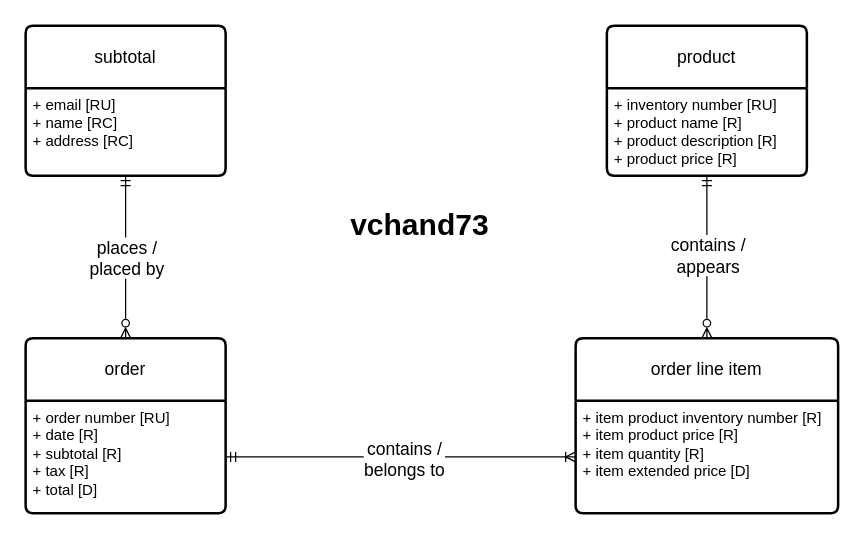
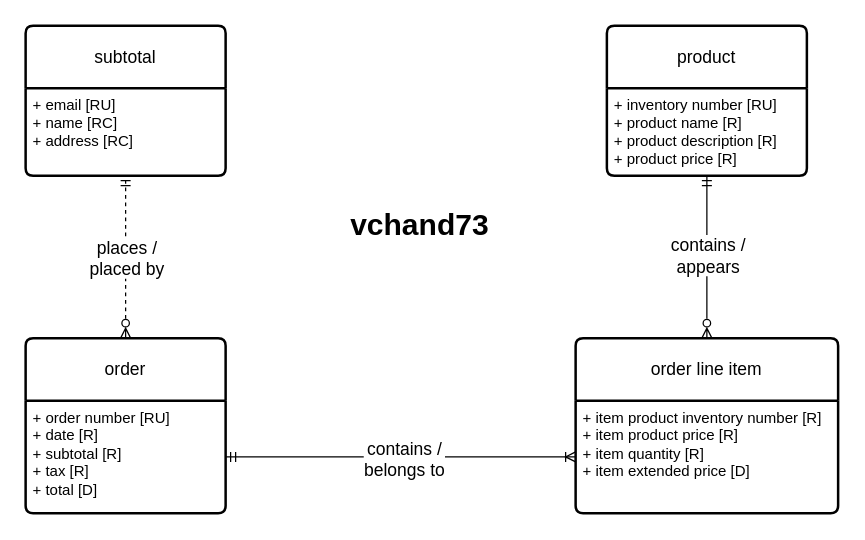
(126, 208) -> (126, 208)
